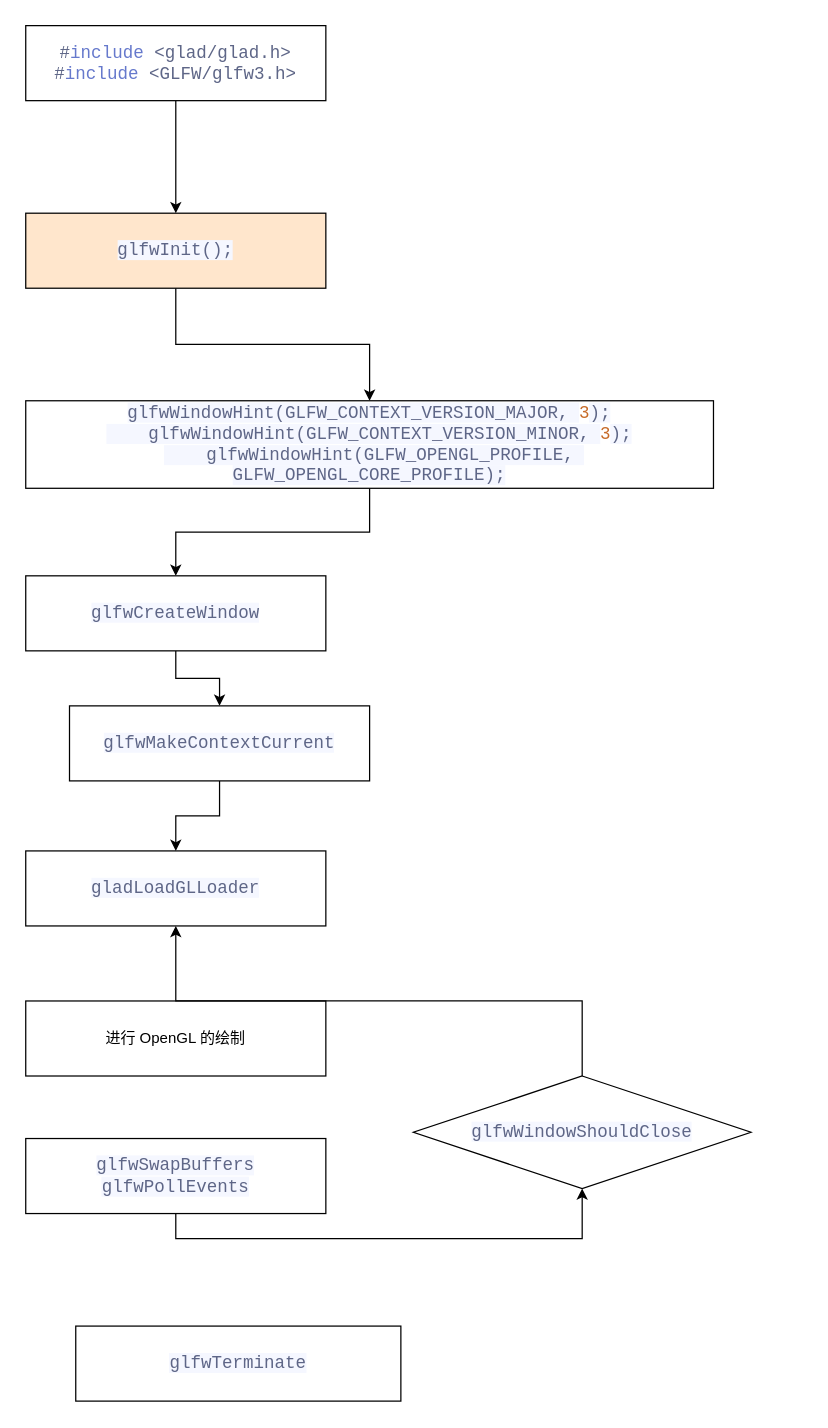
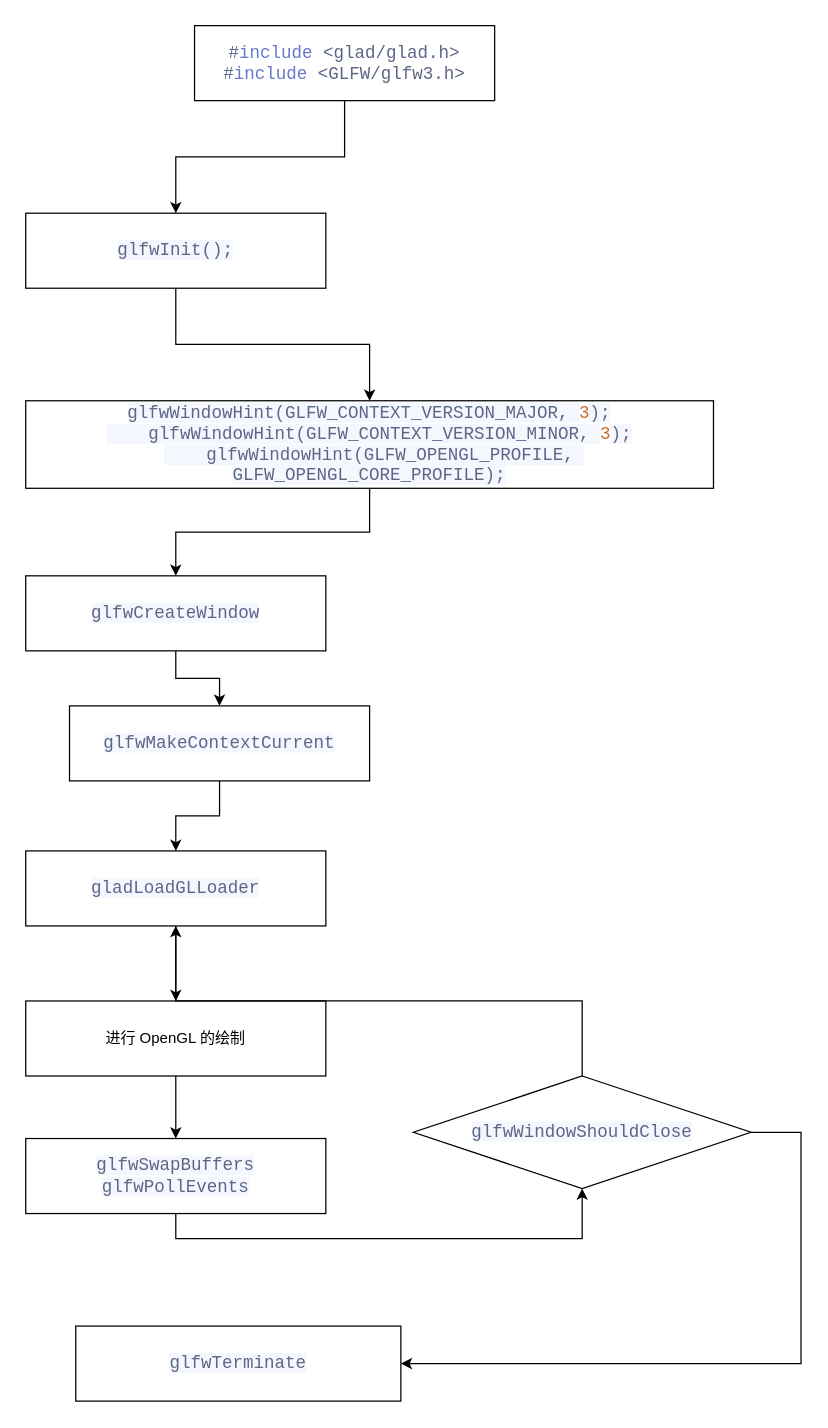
(176, 63) -> (344, 63)
(176, 251) -> (176, 251)
none -> (176, 927)
none -> (176, 1103)
none -> (746, 1363)
